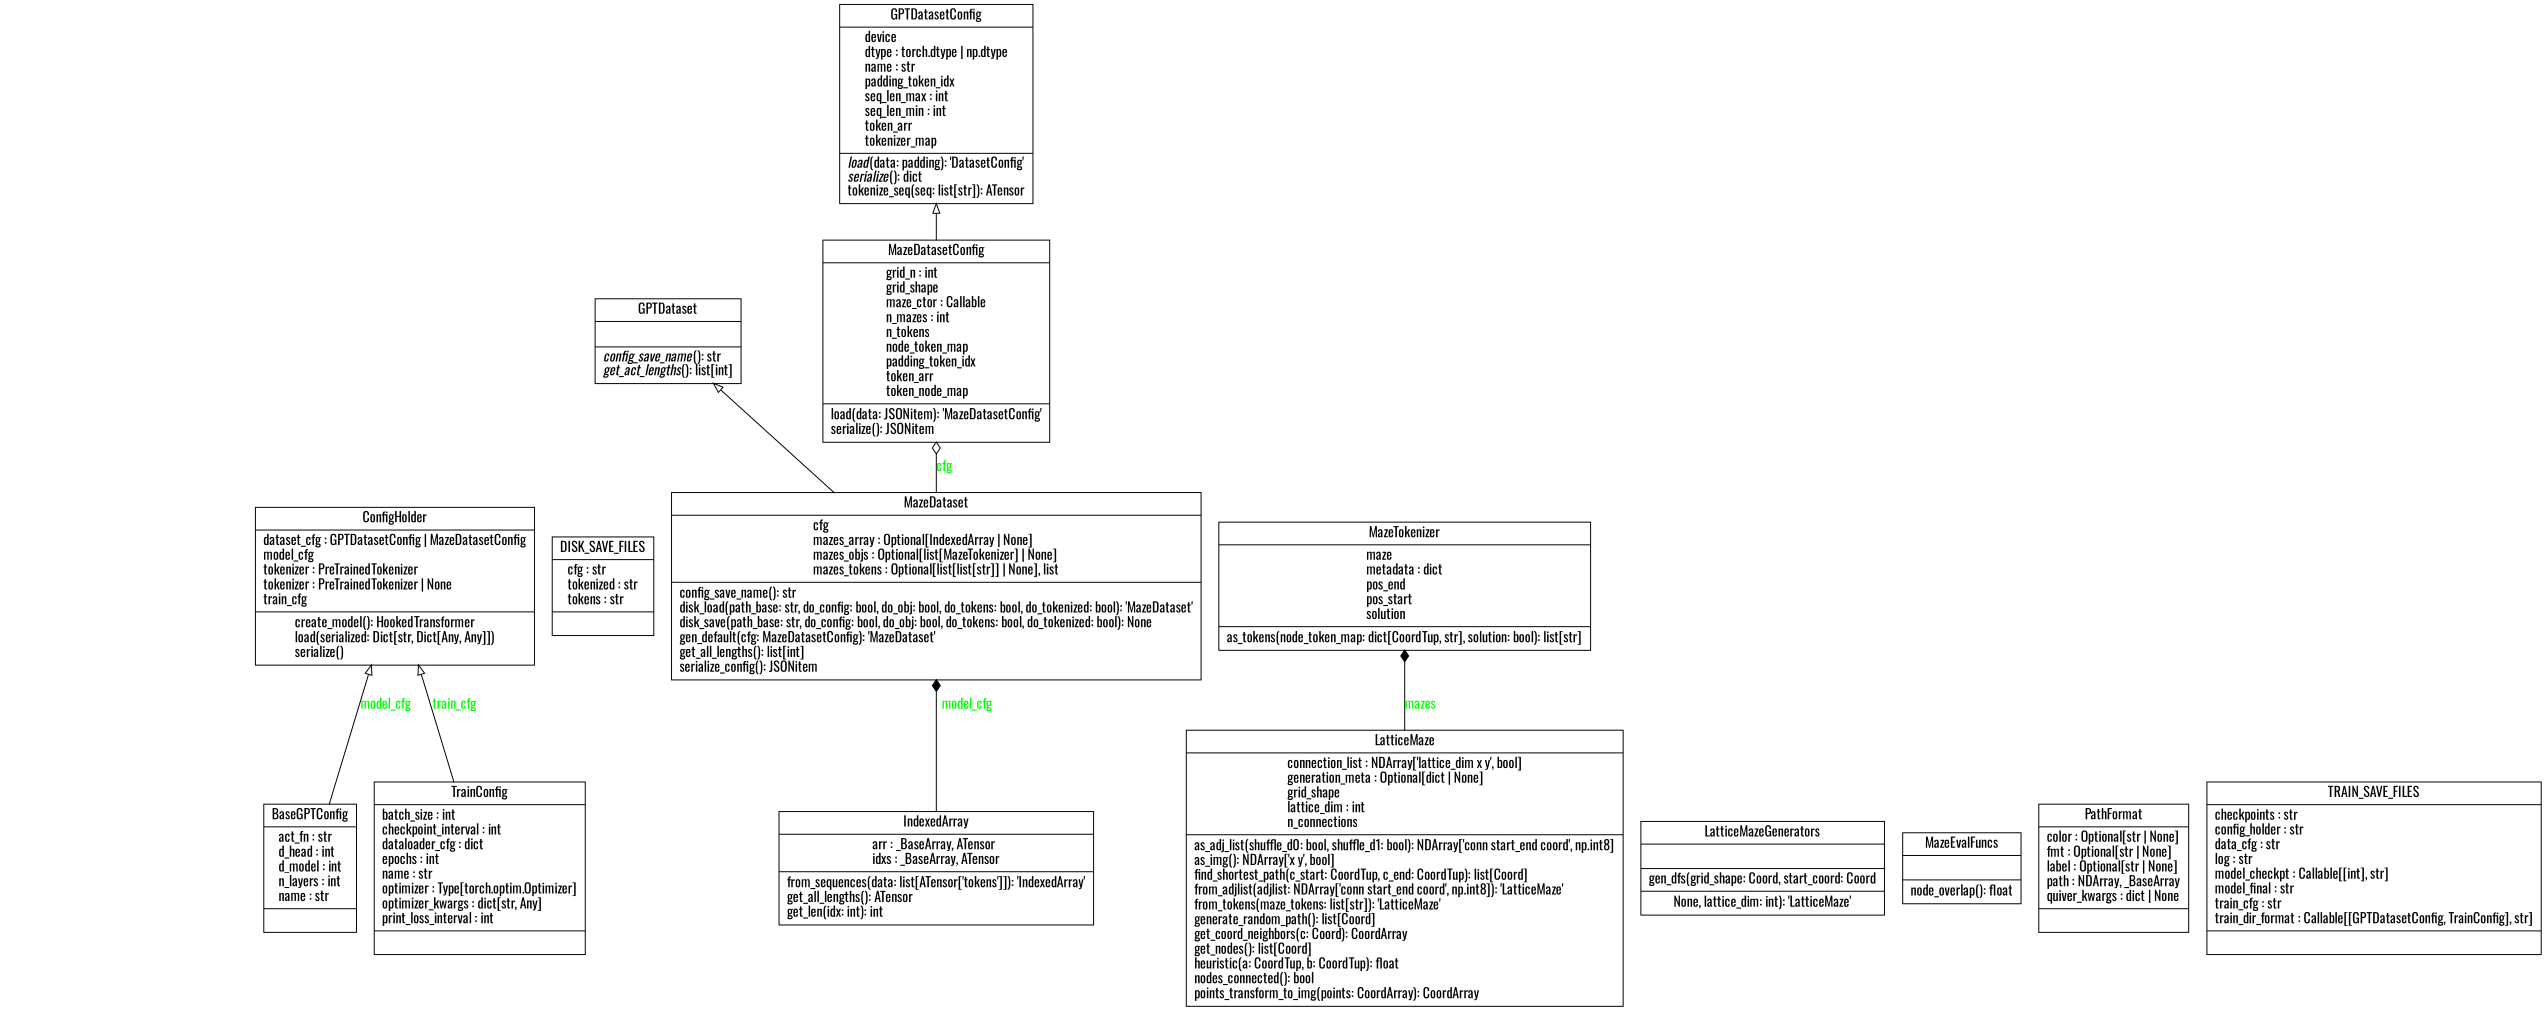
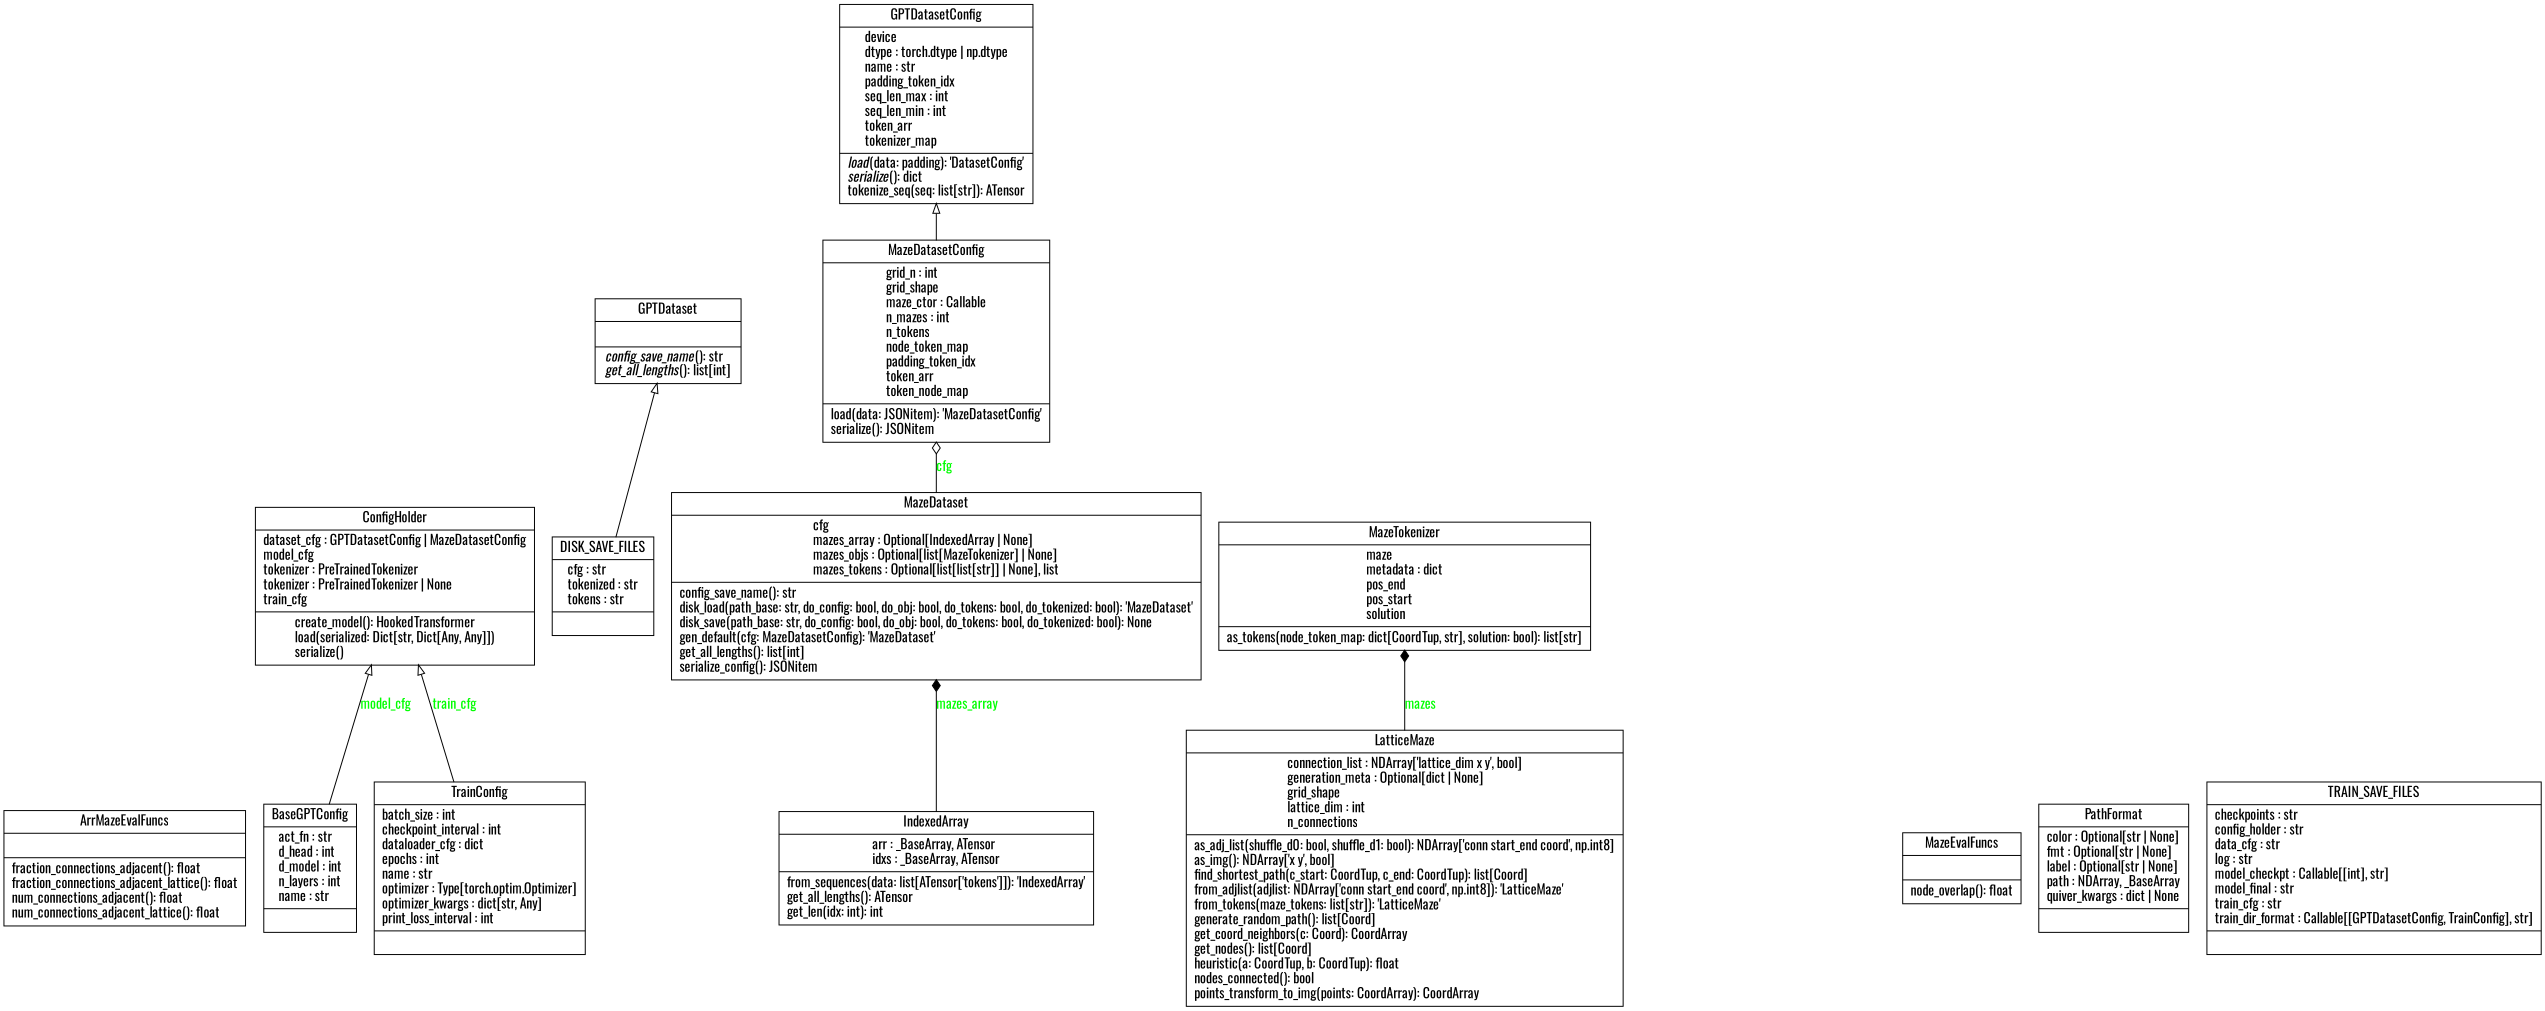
(642, 371) -> (642, 371)
(778, 442) -> (635, 465)
(967, 705) -> (967, 705)
none -> (125, 868)
(1763, 868) -> none
